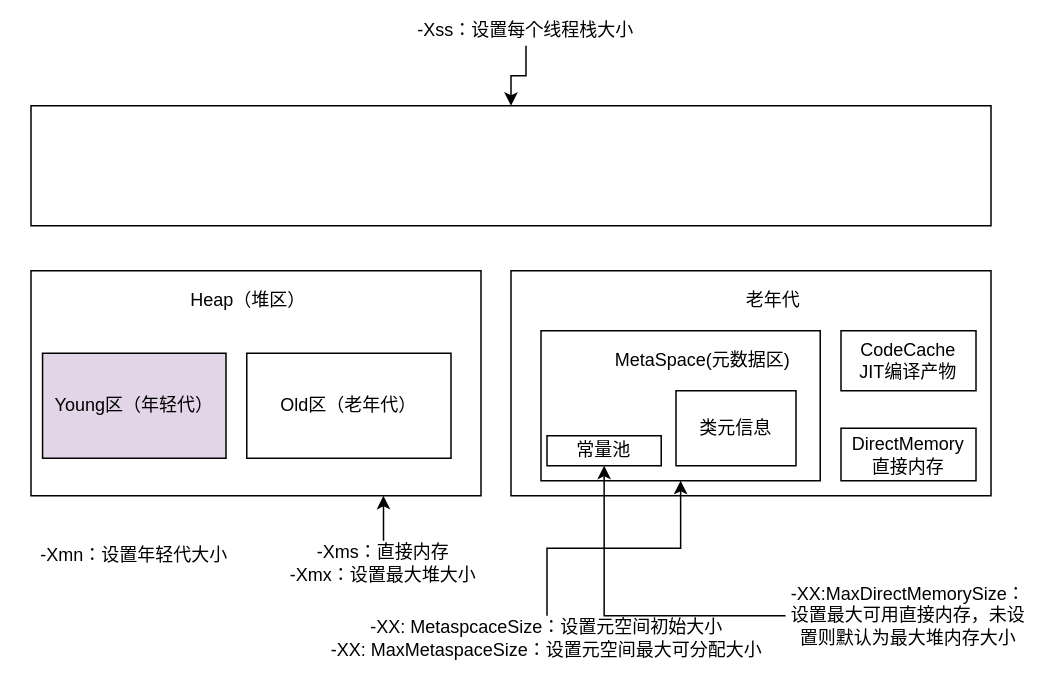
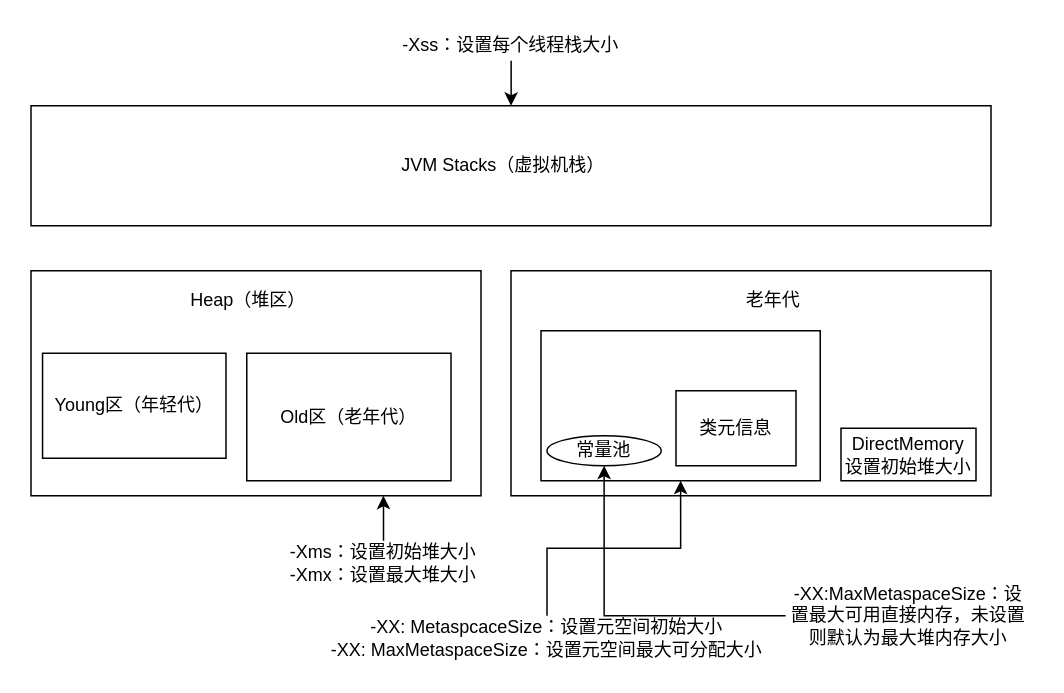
(526, 31) -> (511, 46)
none -> (503, 166)
(703, 361) -> none
(908, 361) -> none
(134, 406) -> (134, 406)
(349, 406) -> (349, 417)
(604, 451) -> (604, 451)
(908, 455) -> (908, 455)
(134, 556) -> none
(383, 563) -> (383, 563)
(908, 616) -> (908, 616)
